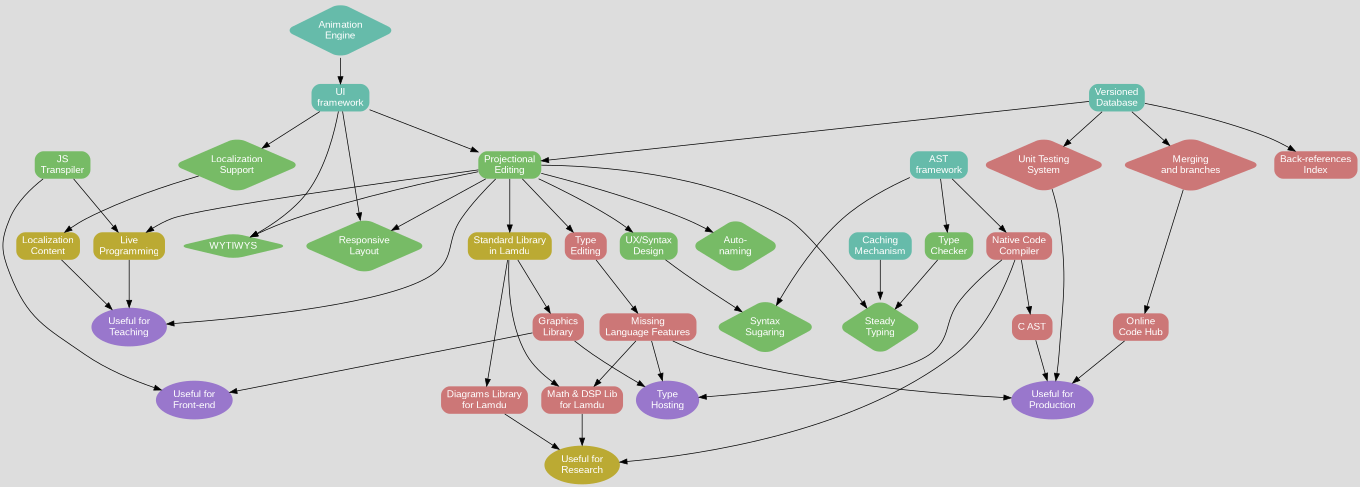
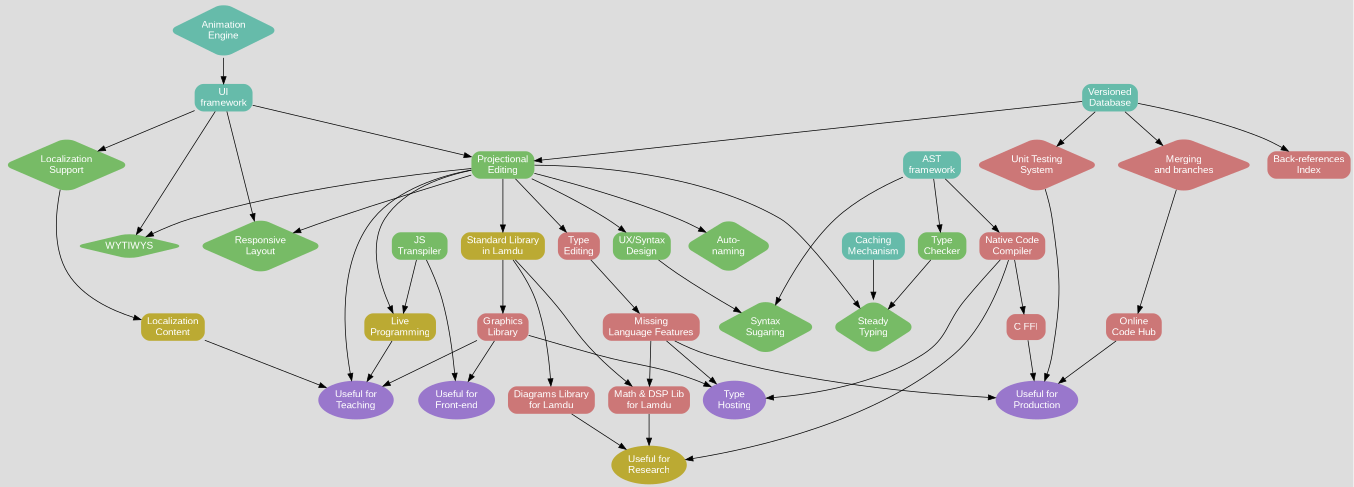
(1032, 327) -> (1026, 327)
none -> (433, 362)
